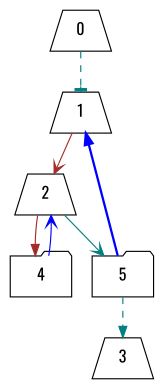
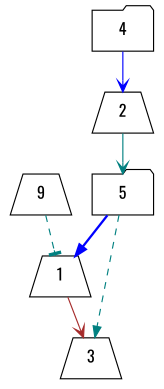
(81, 31) -> (41, 195)
(65, 148) -> (74, 312)
(36, 230) -> none
